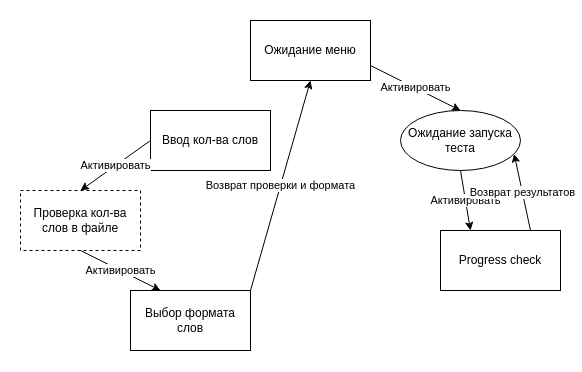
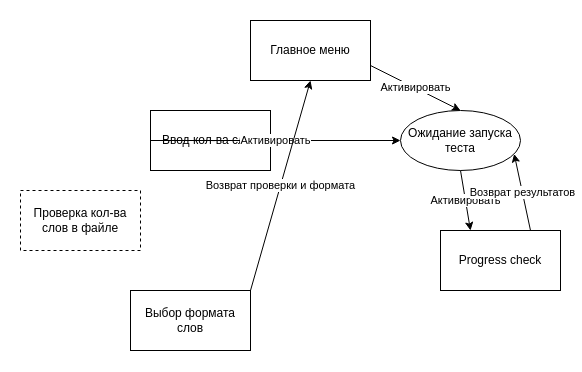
(311, 51) -> (311, 51)
(119, 163) -> (272, 141)
(117, 269) -> none
